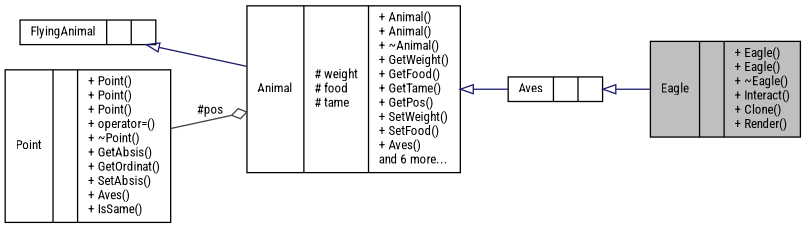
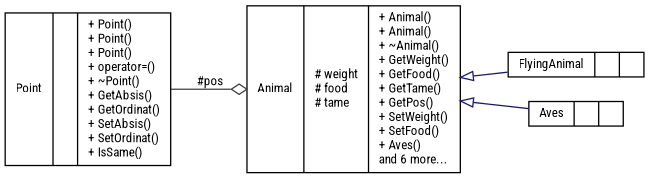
(203, 57) -> (491, 74)
(725, 89) -> none
(109, 195) -> (123, 138)
